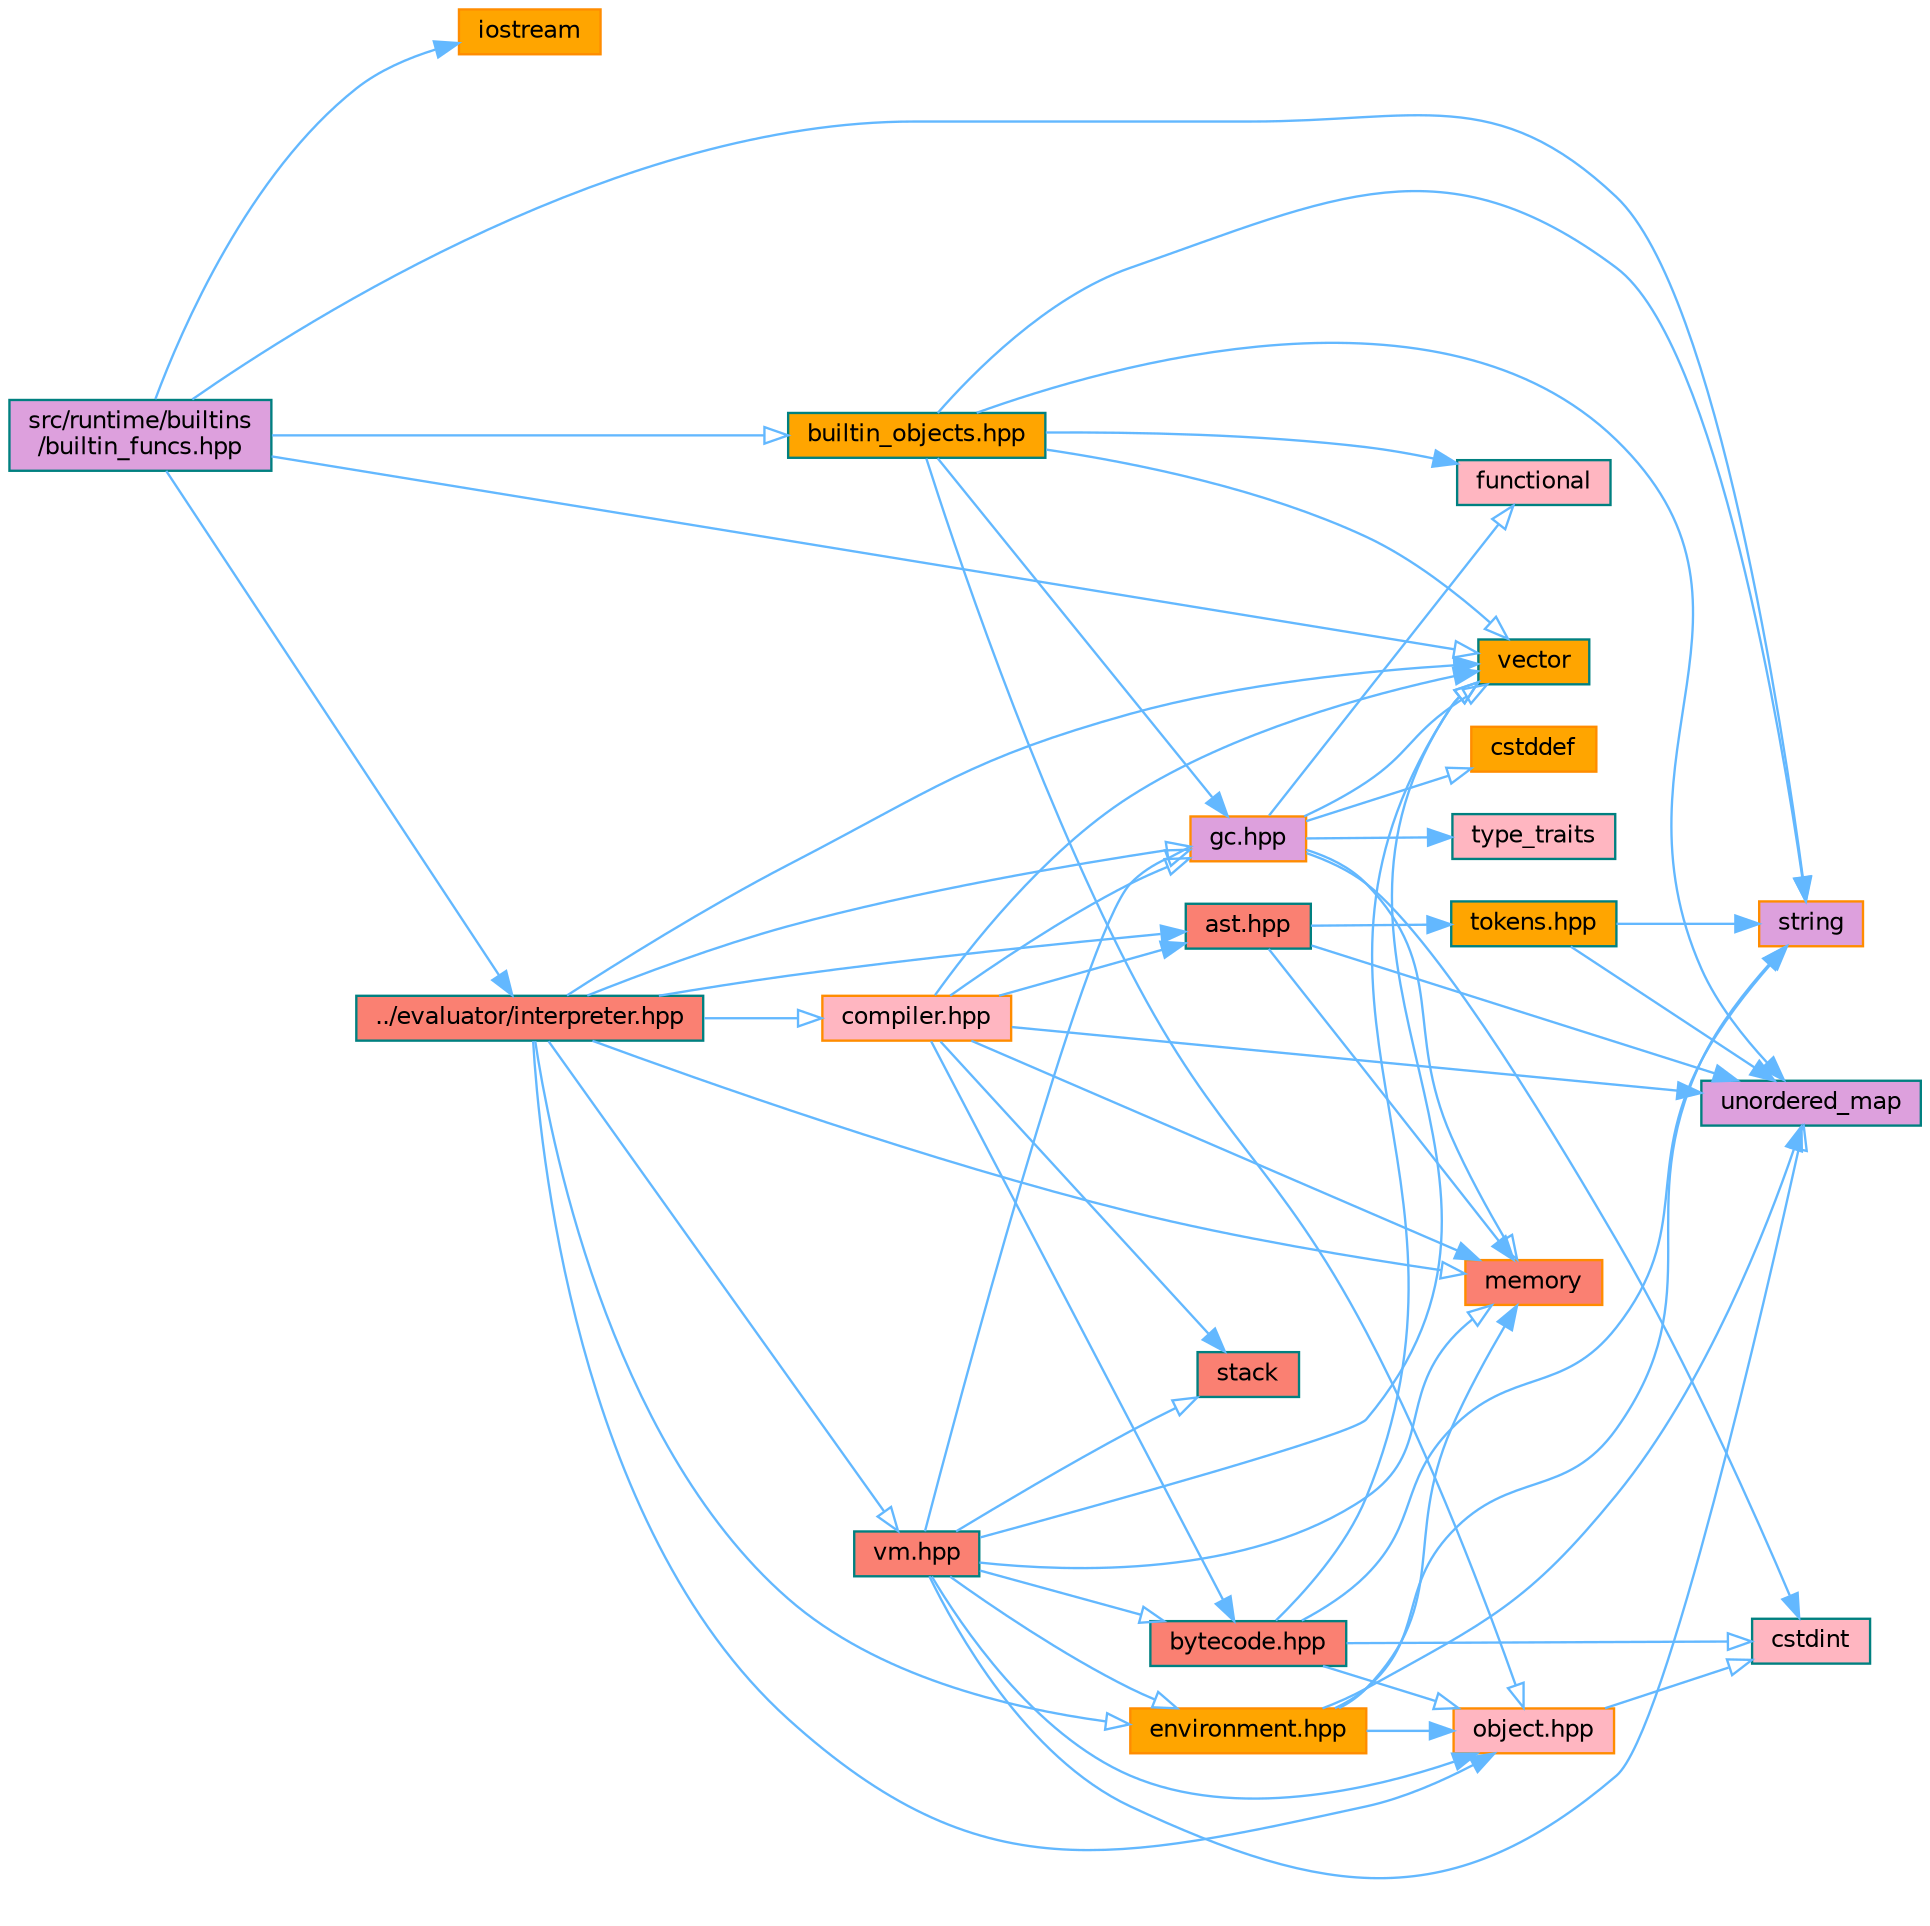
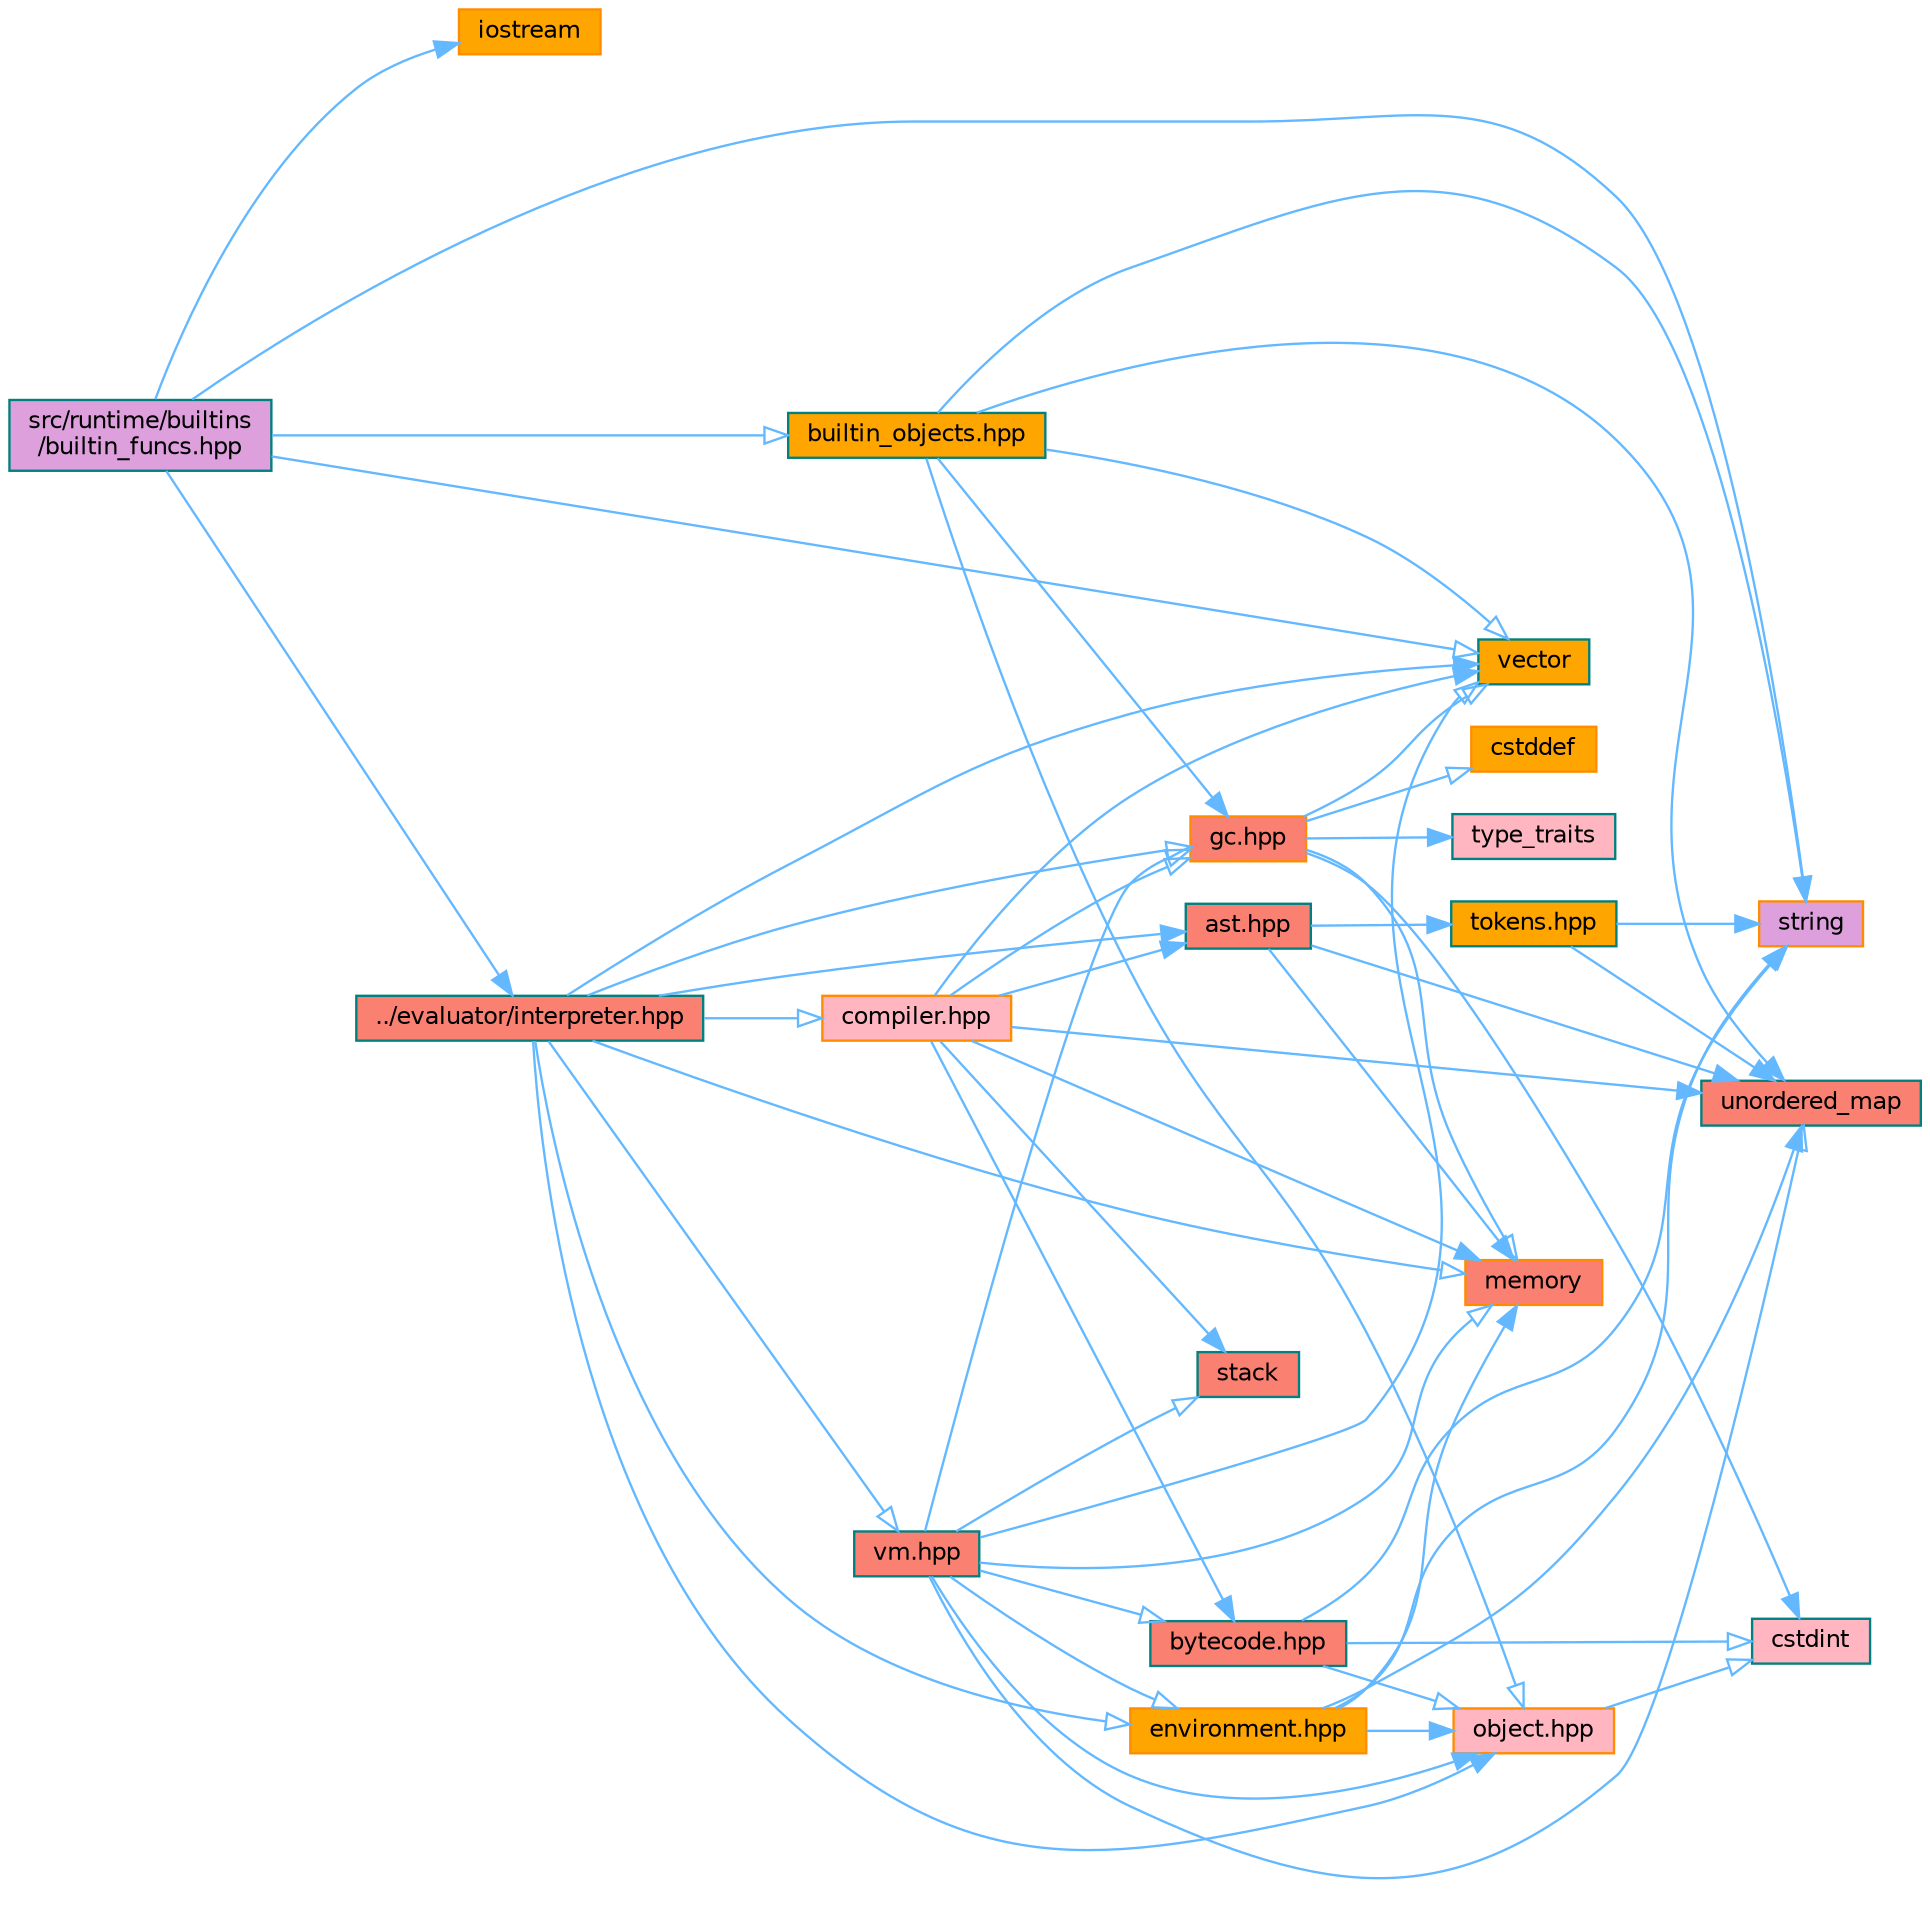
(1534, 483) -> none
(1248, 839) -> (1248, 839)
(1811, 1103) -> (1811, 1103)
(1398, 1167) -> none
